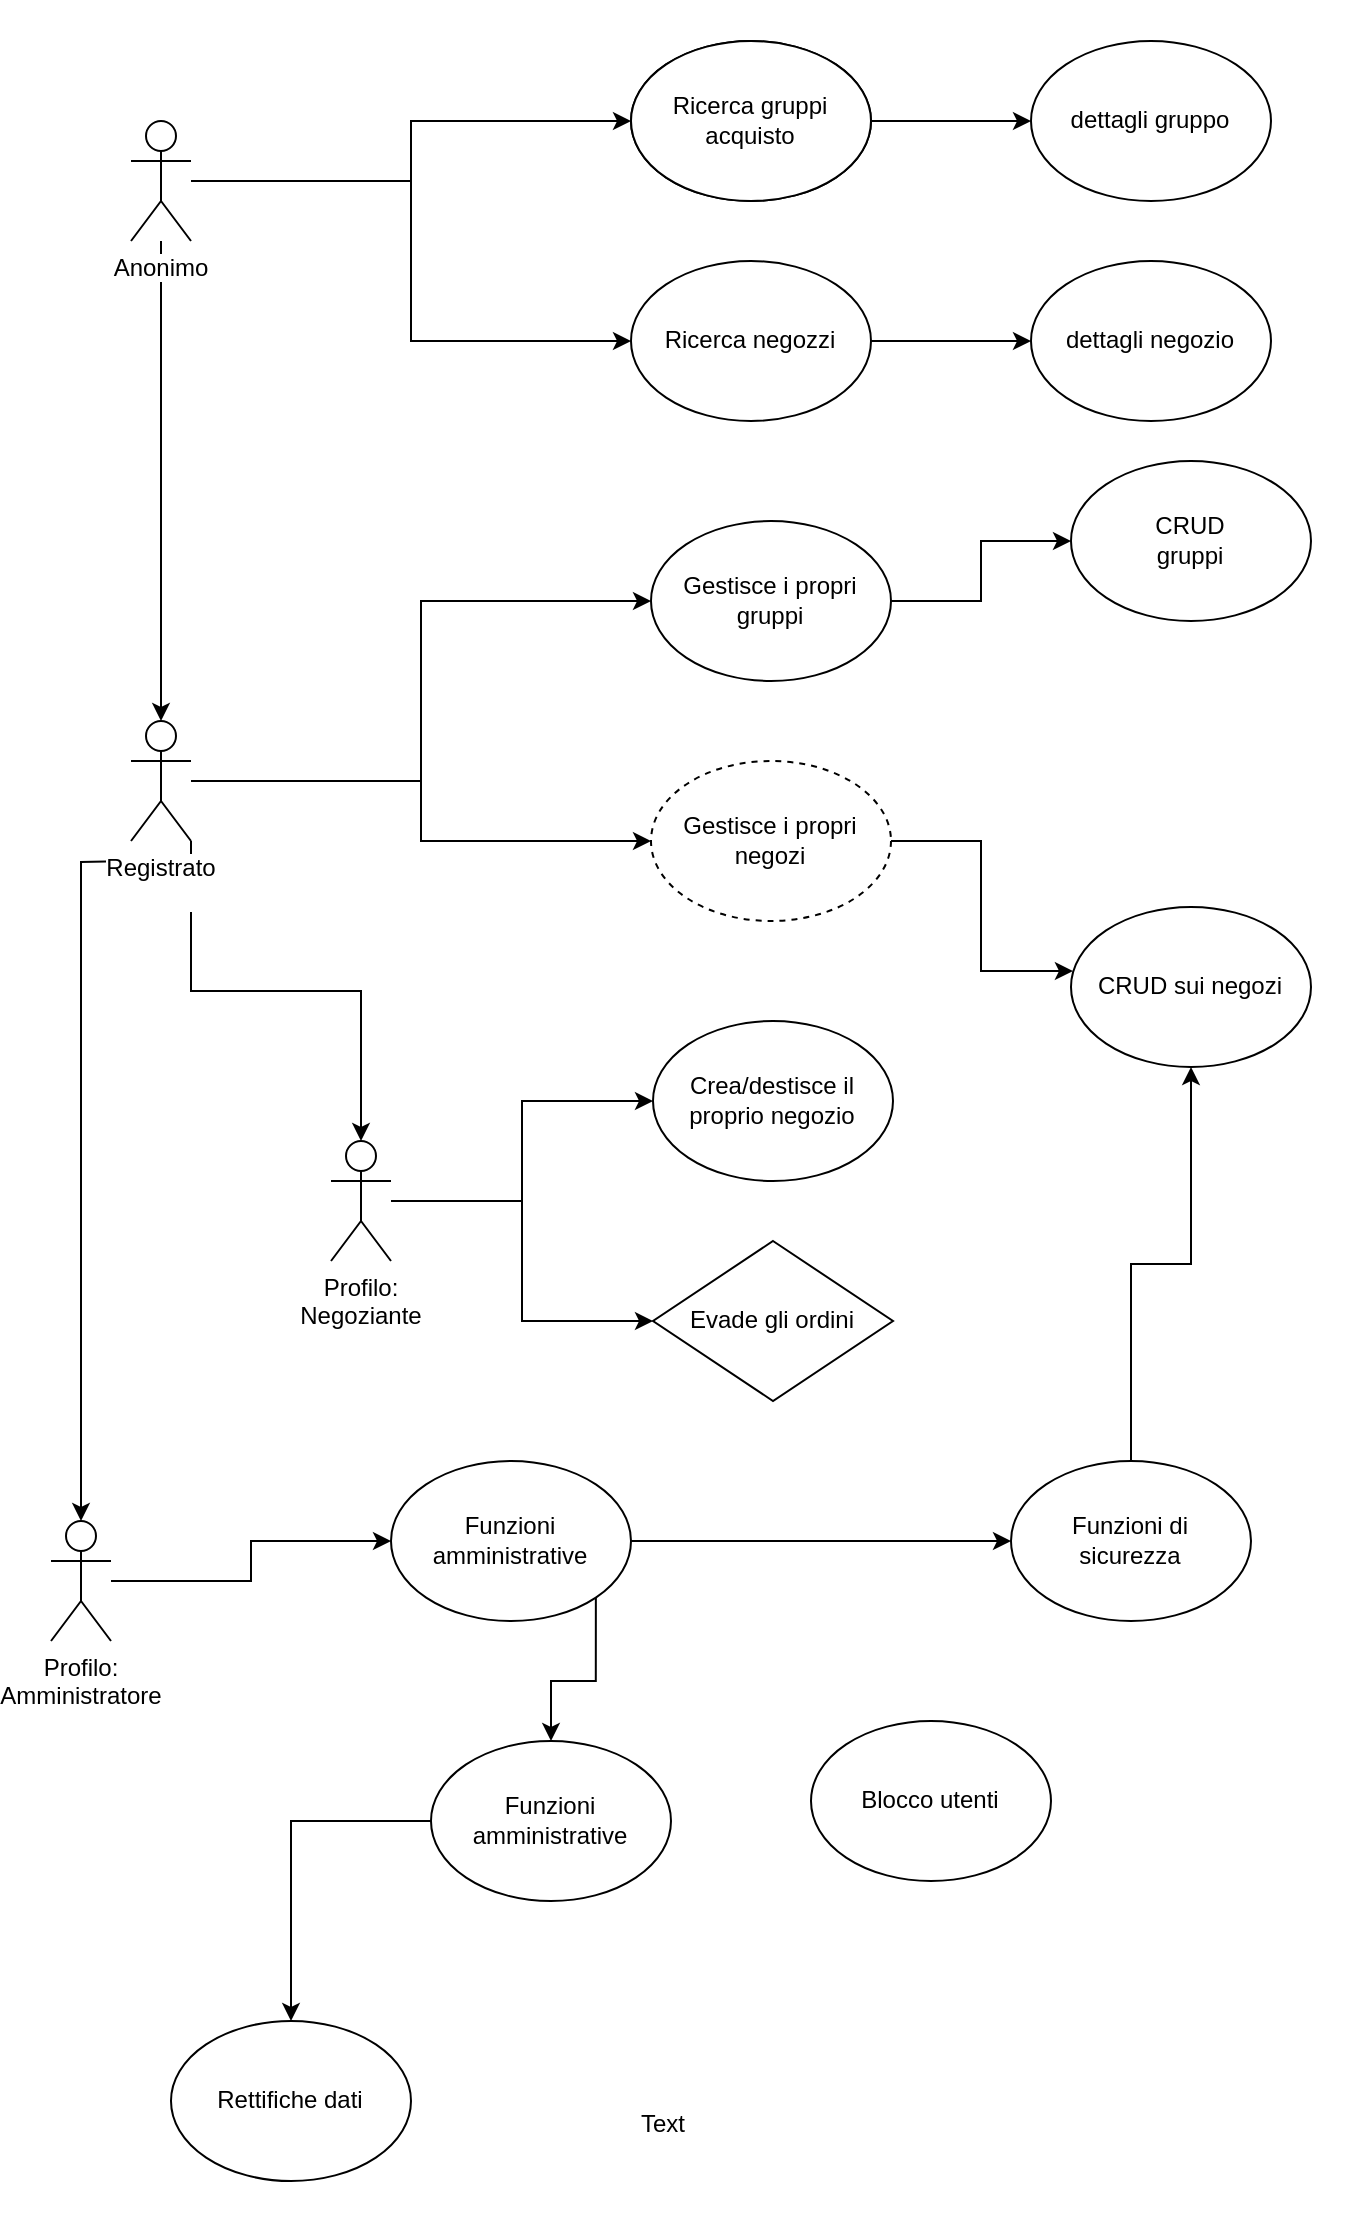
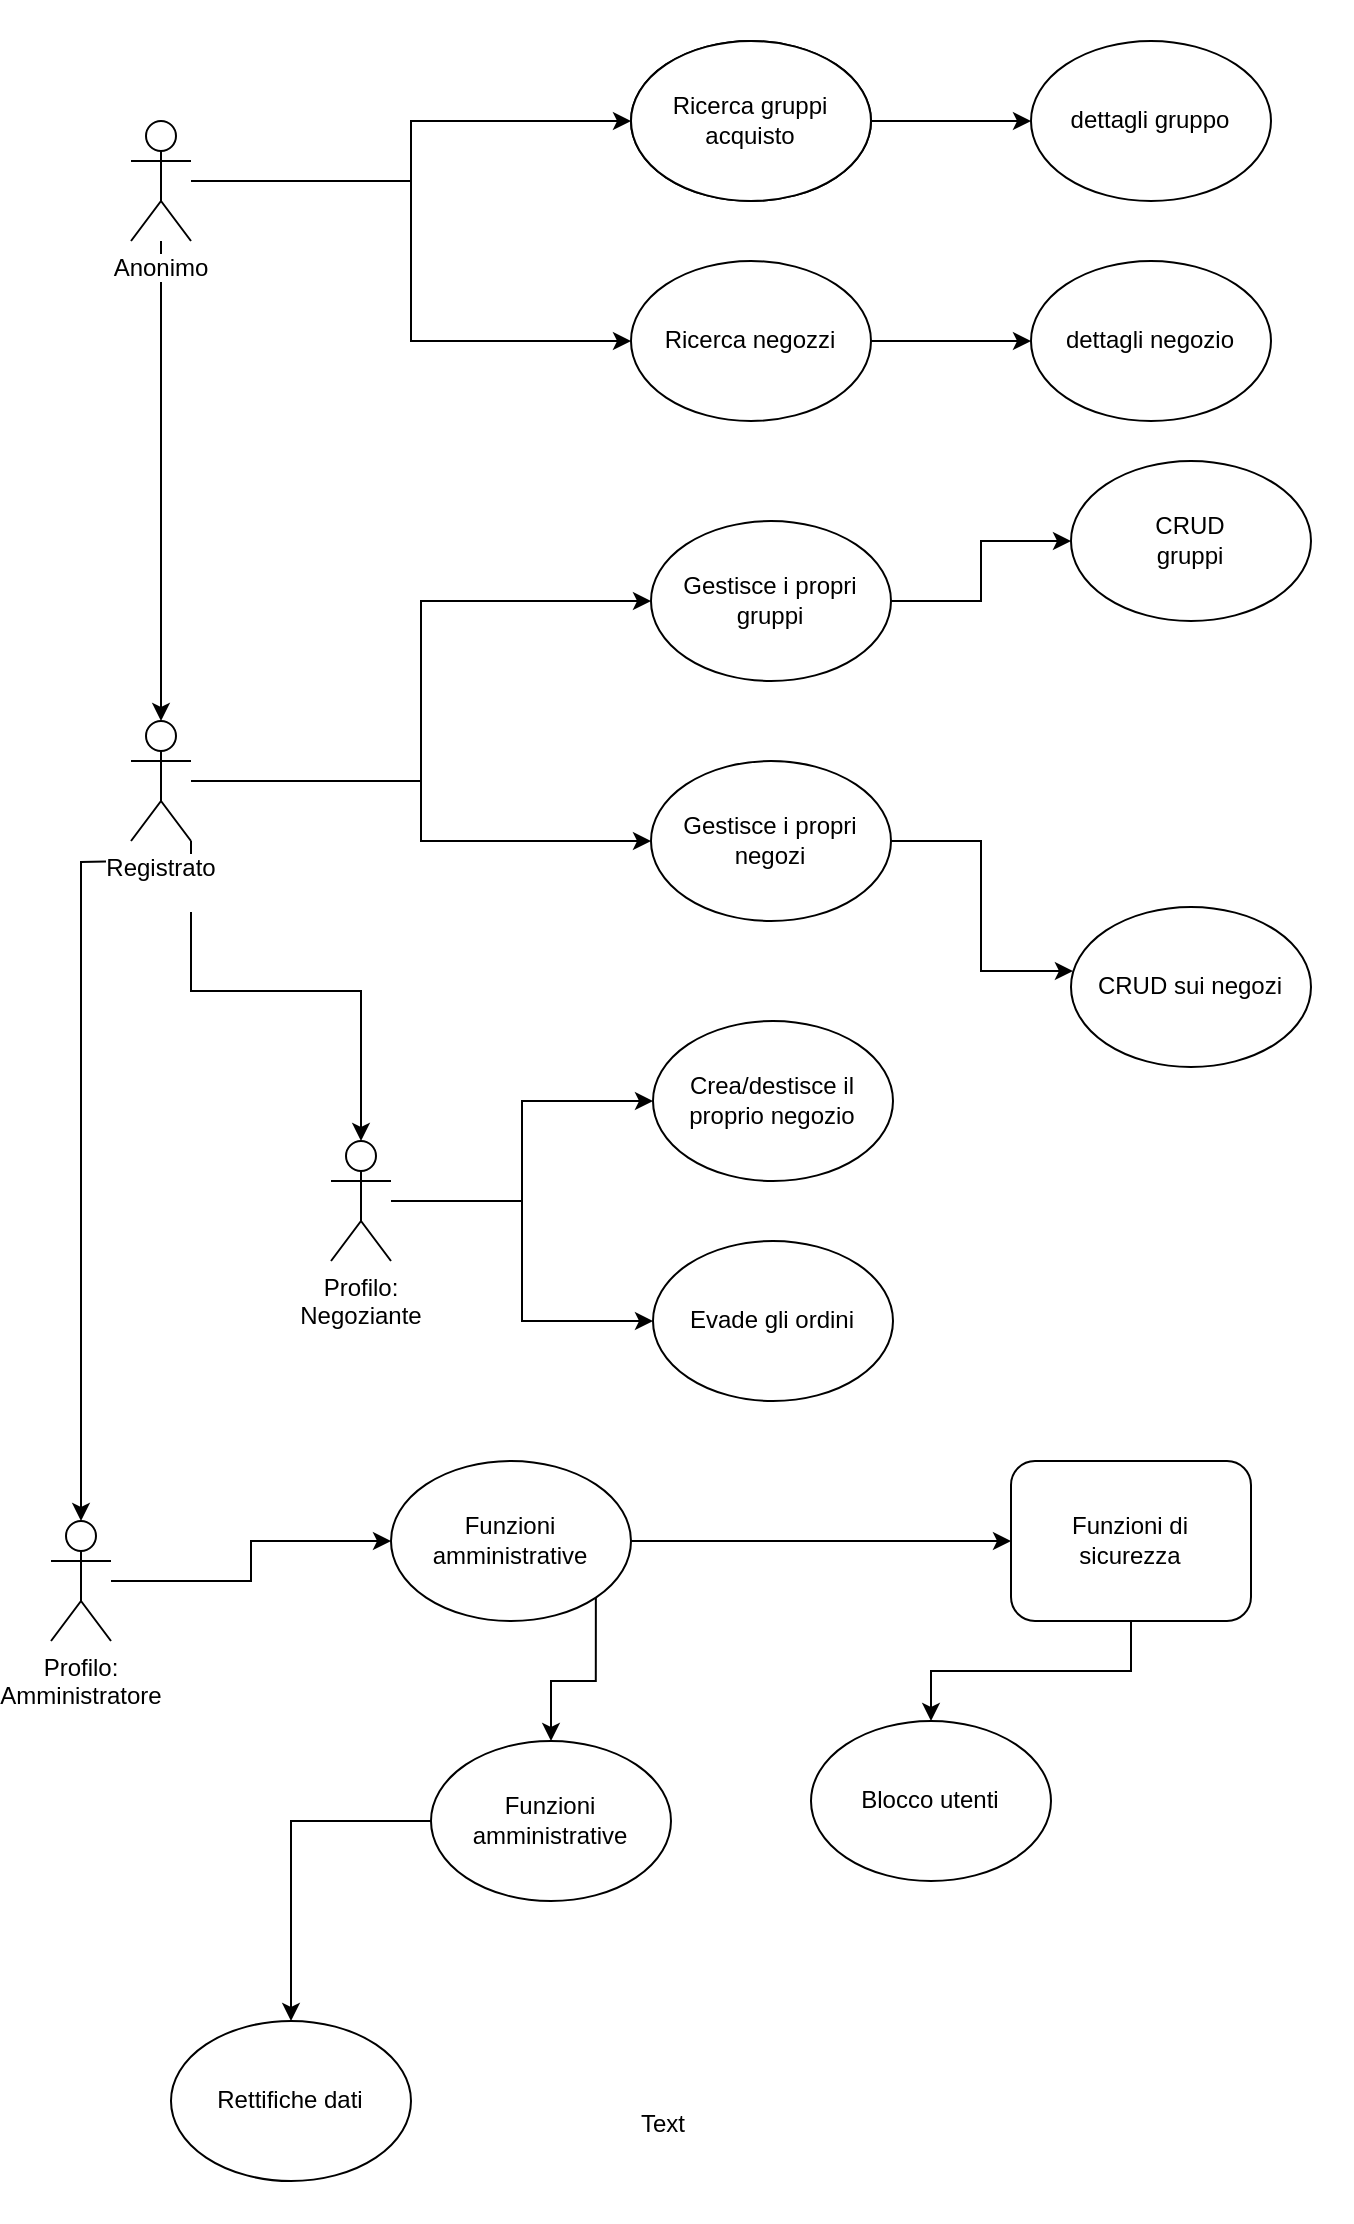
(771, 841) -> (771, 841)
(1154, 1264) -> (1038, 1671)
(773, 1321) -> (773, 1321)
(1131, 1541) -> (1131, 1541)
